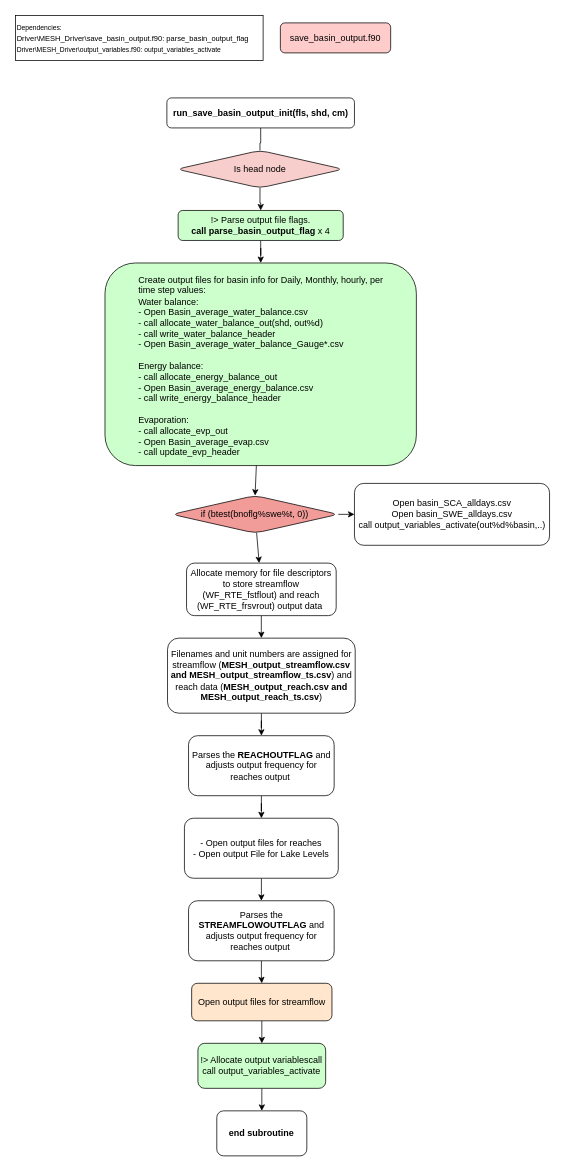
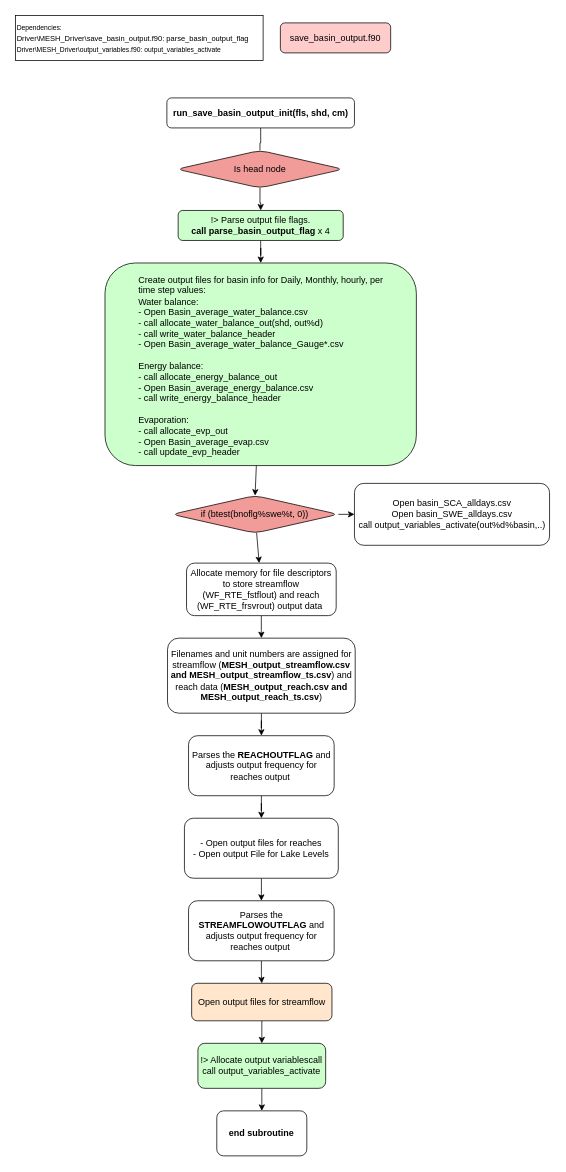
(260, 169) -> (260, 169)
